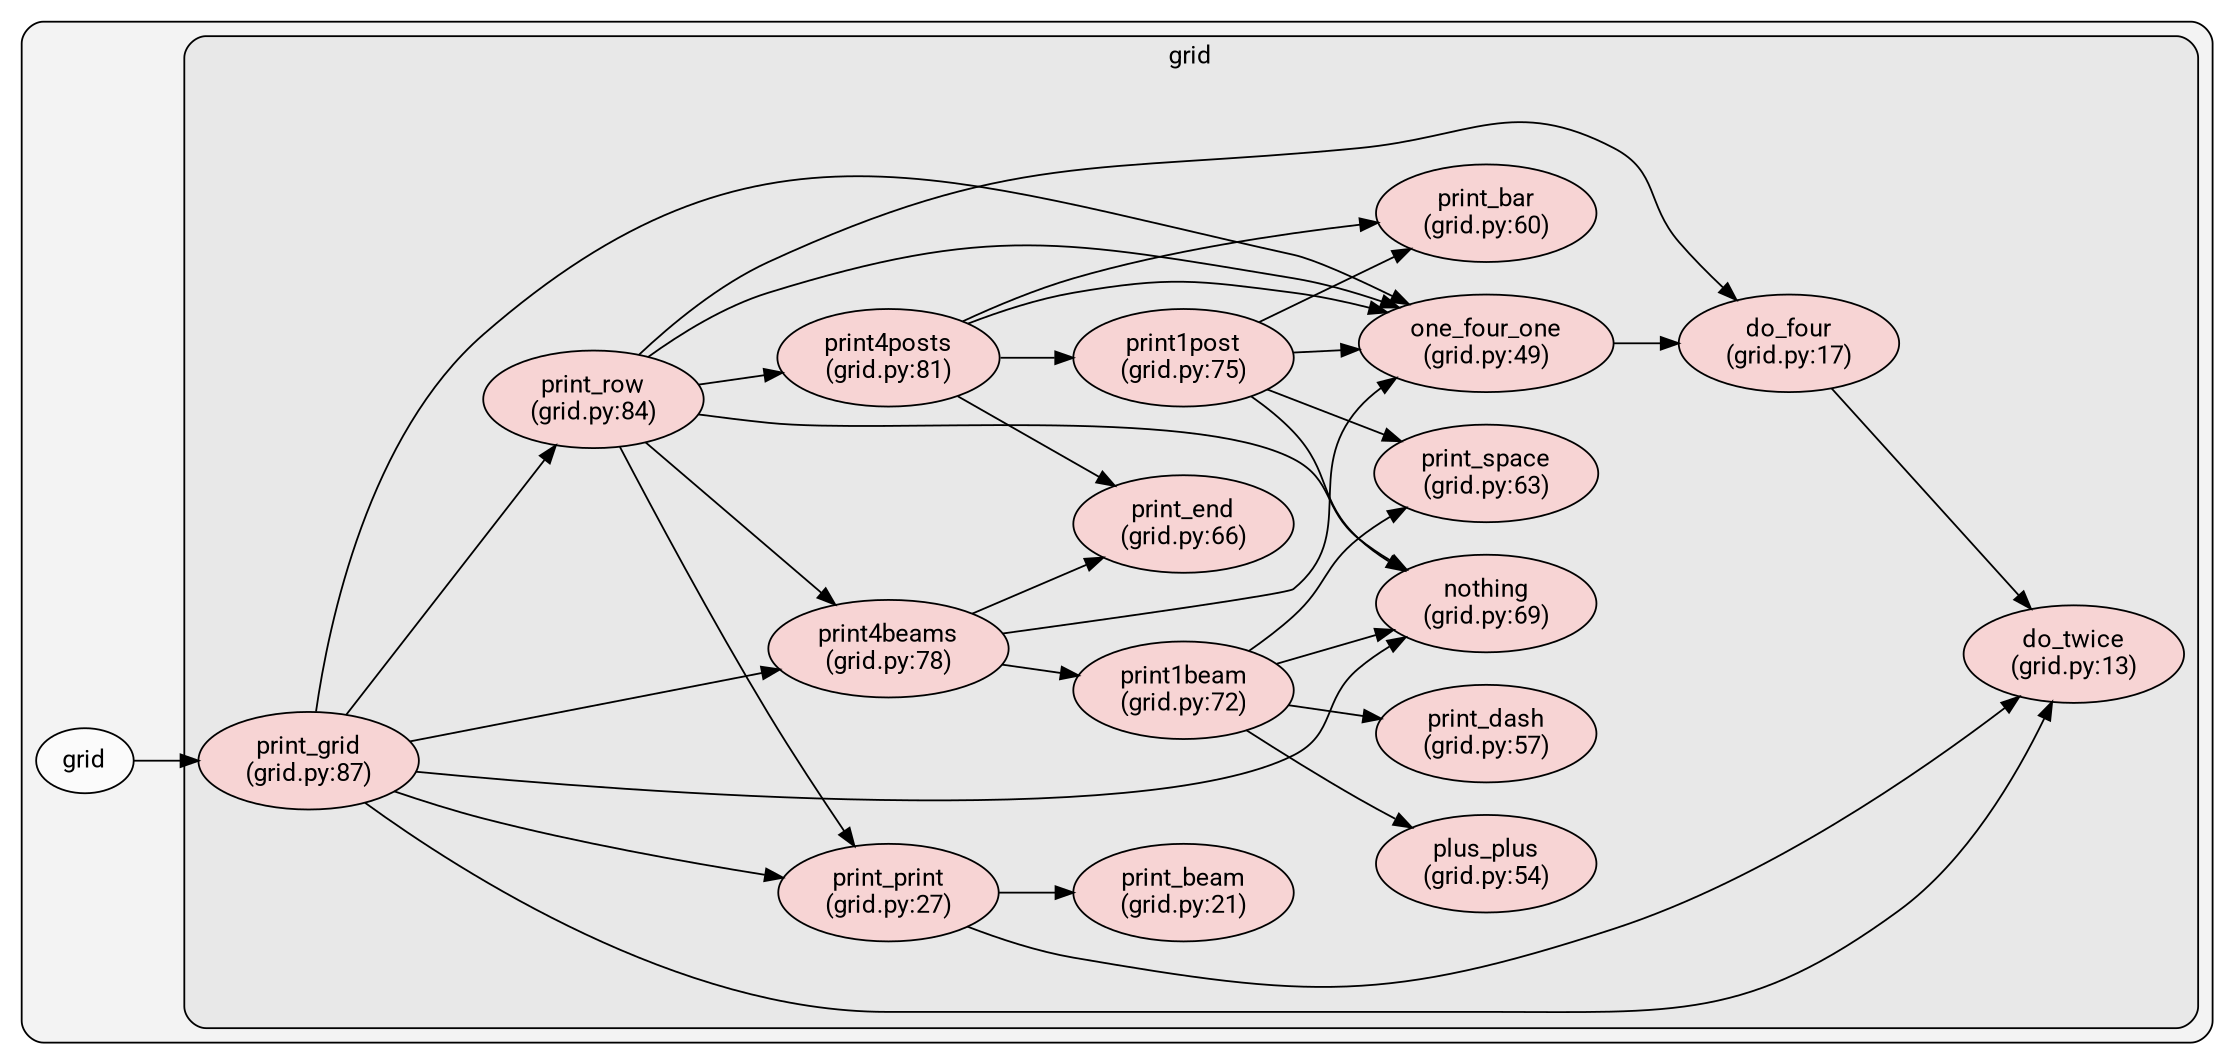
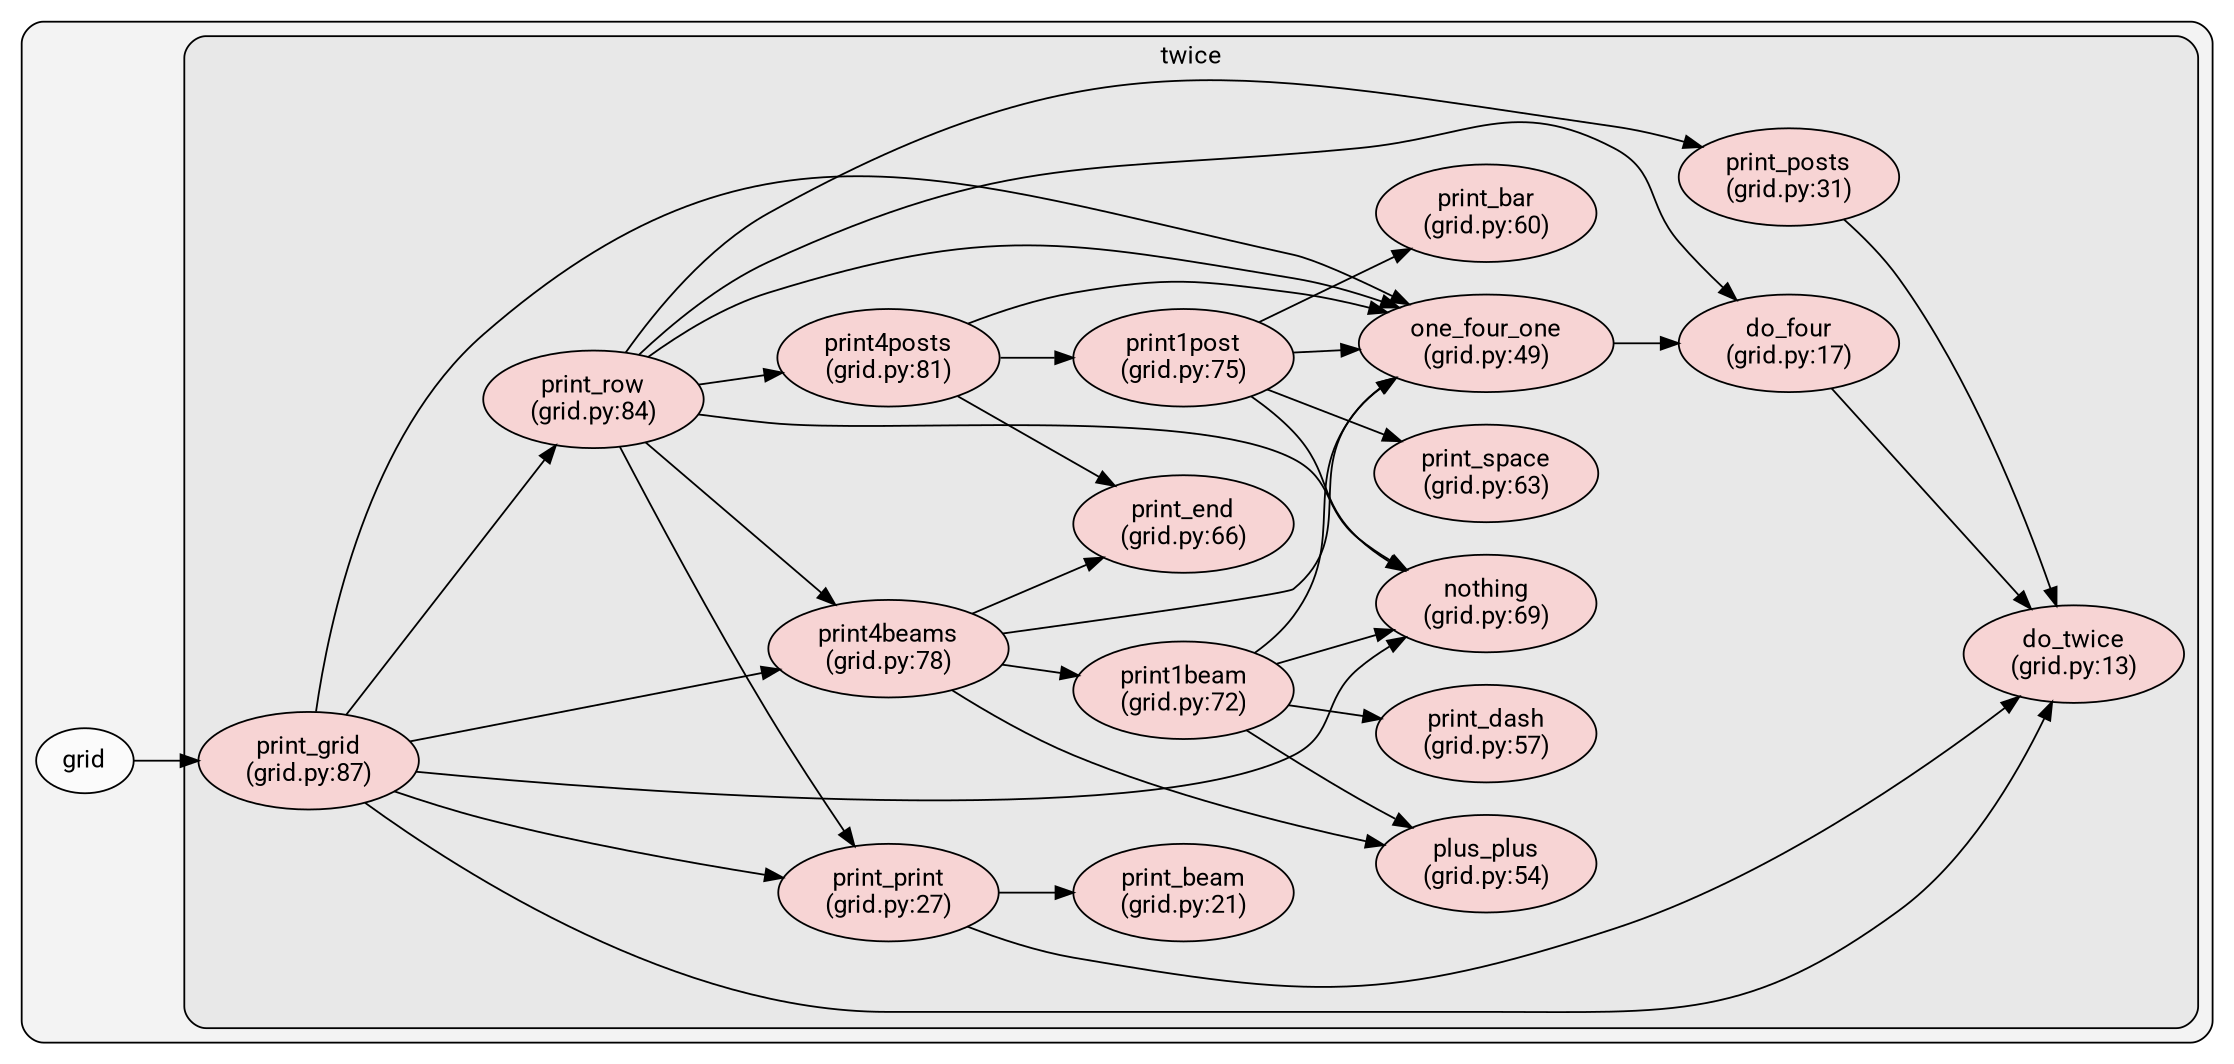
(1191, 57) -> (1191, 57)
none -> (1789, 177)
(1127, 264) -> none
(1320, 584) -> (1309, 590)
none -> (1131, 777)
